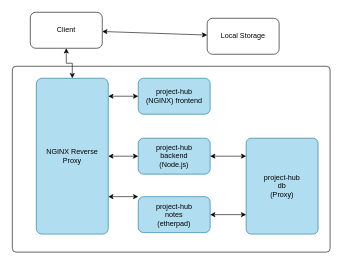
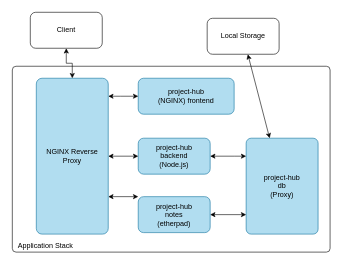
(194, 35) -> (259, 96)
(174, 96) -> (186, 96)
none -> (45, 246)
